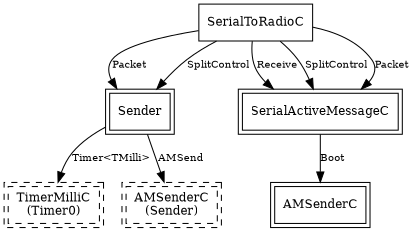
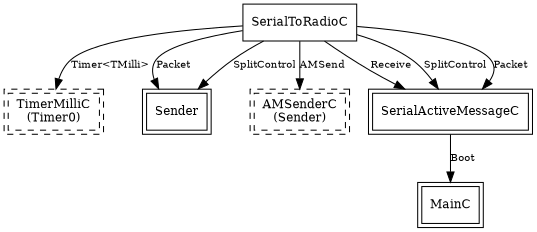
(79, 146) -> (143, 36)
(154, 153) -> (300, 60)
(320, 205) -> (450, 205)
